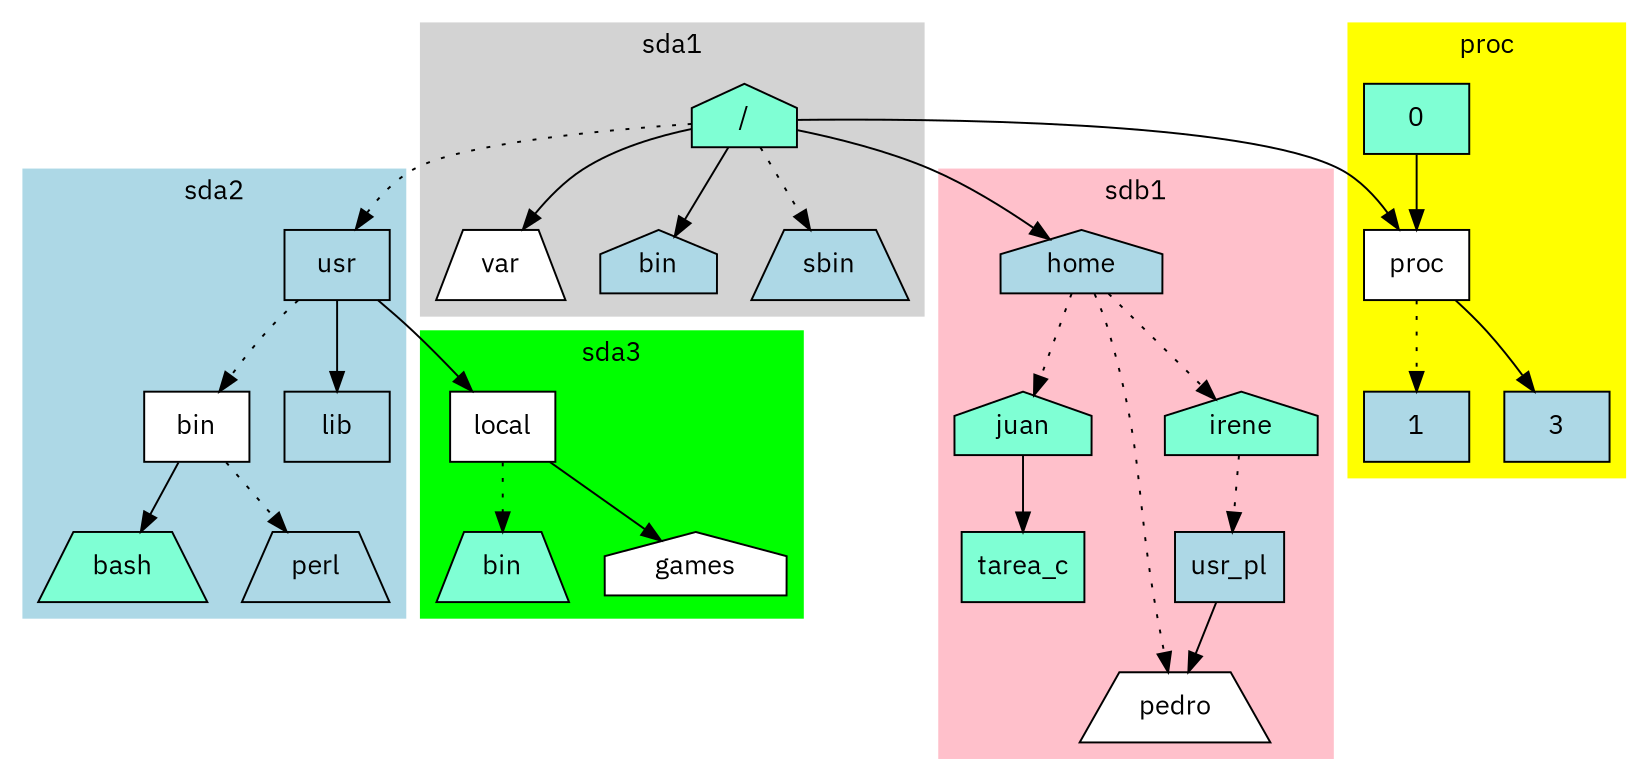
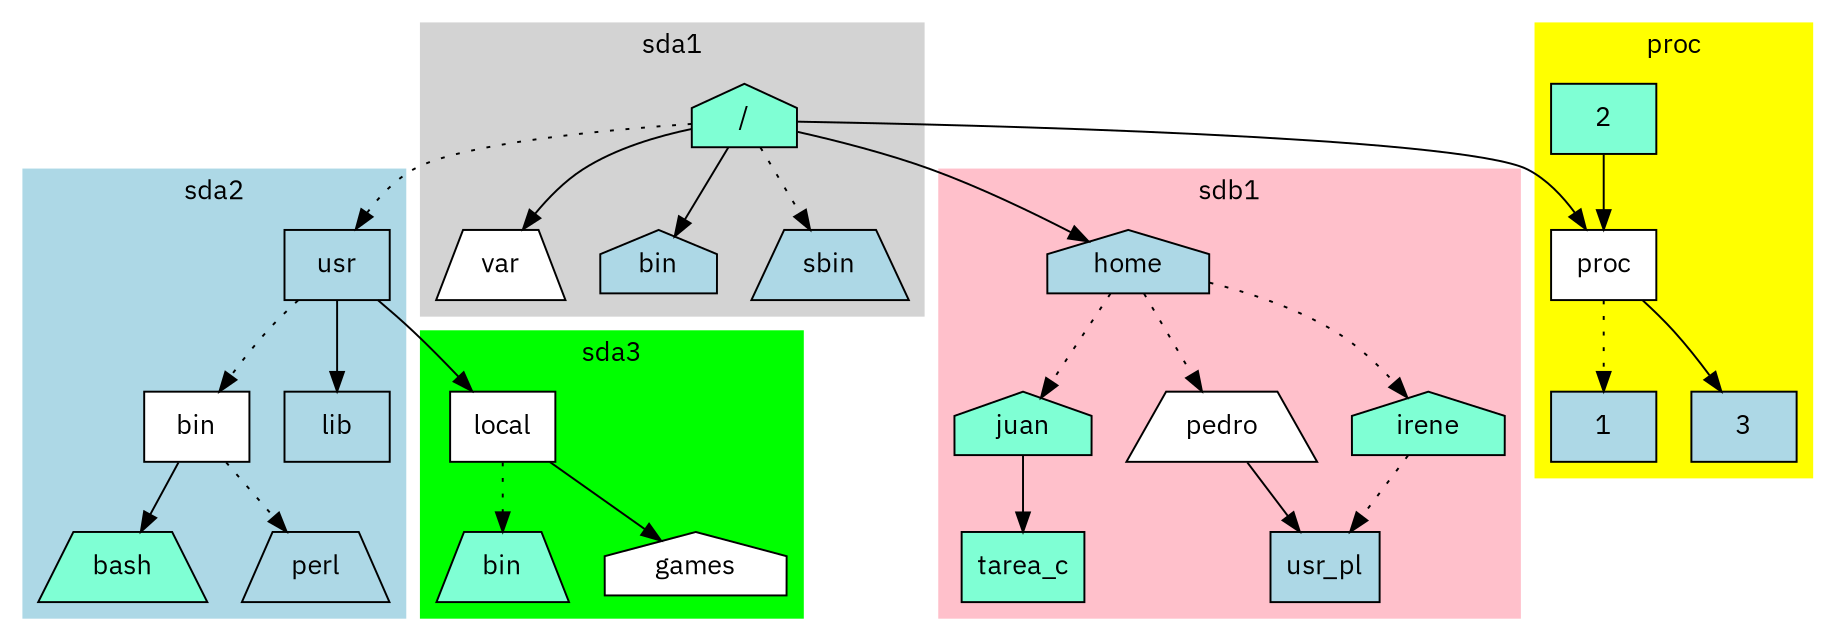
(1417, 119) -> (1604, 119)
(1206, 628) -> (1268, 489)
